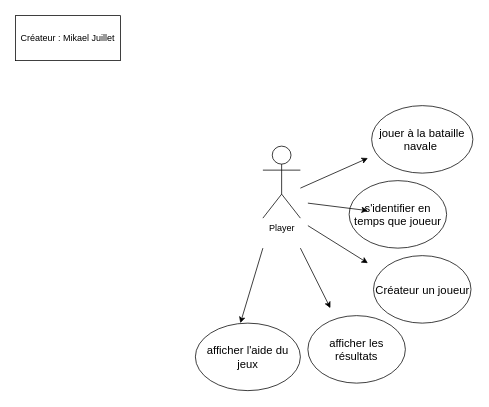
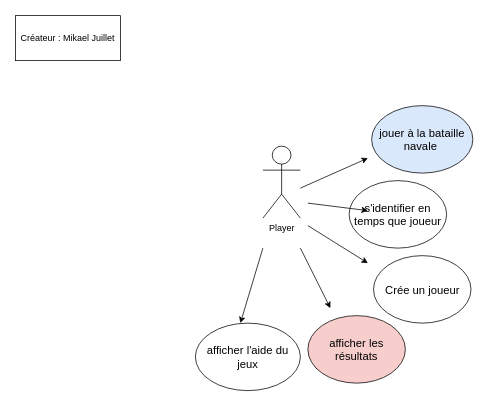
(422, 139) -> (422, 139)
(423, 289) -> (423, 289)
(357, 349) -> (357, 349)
